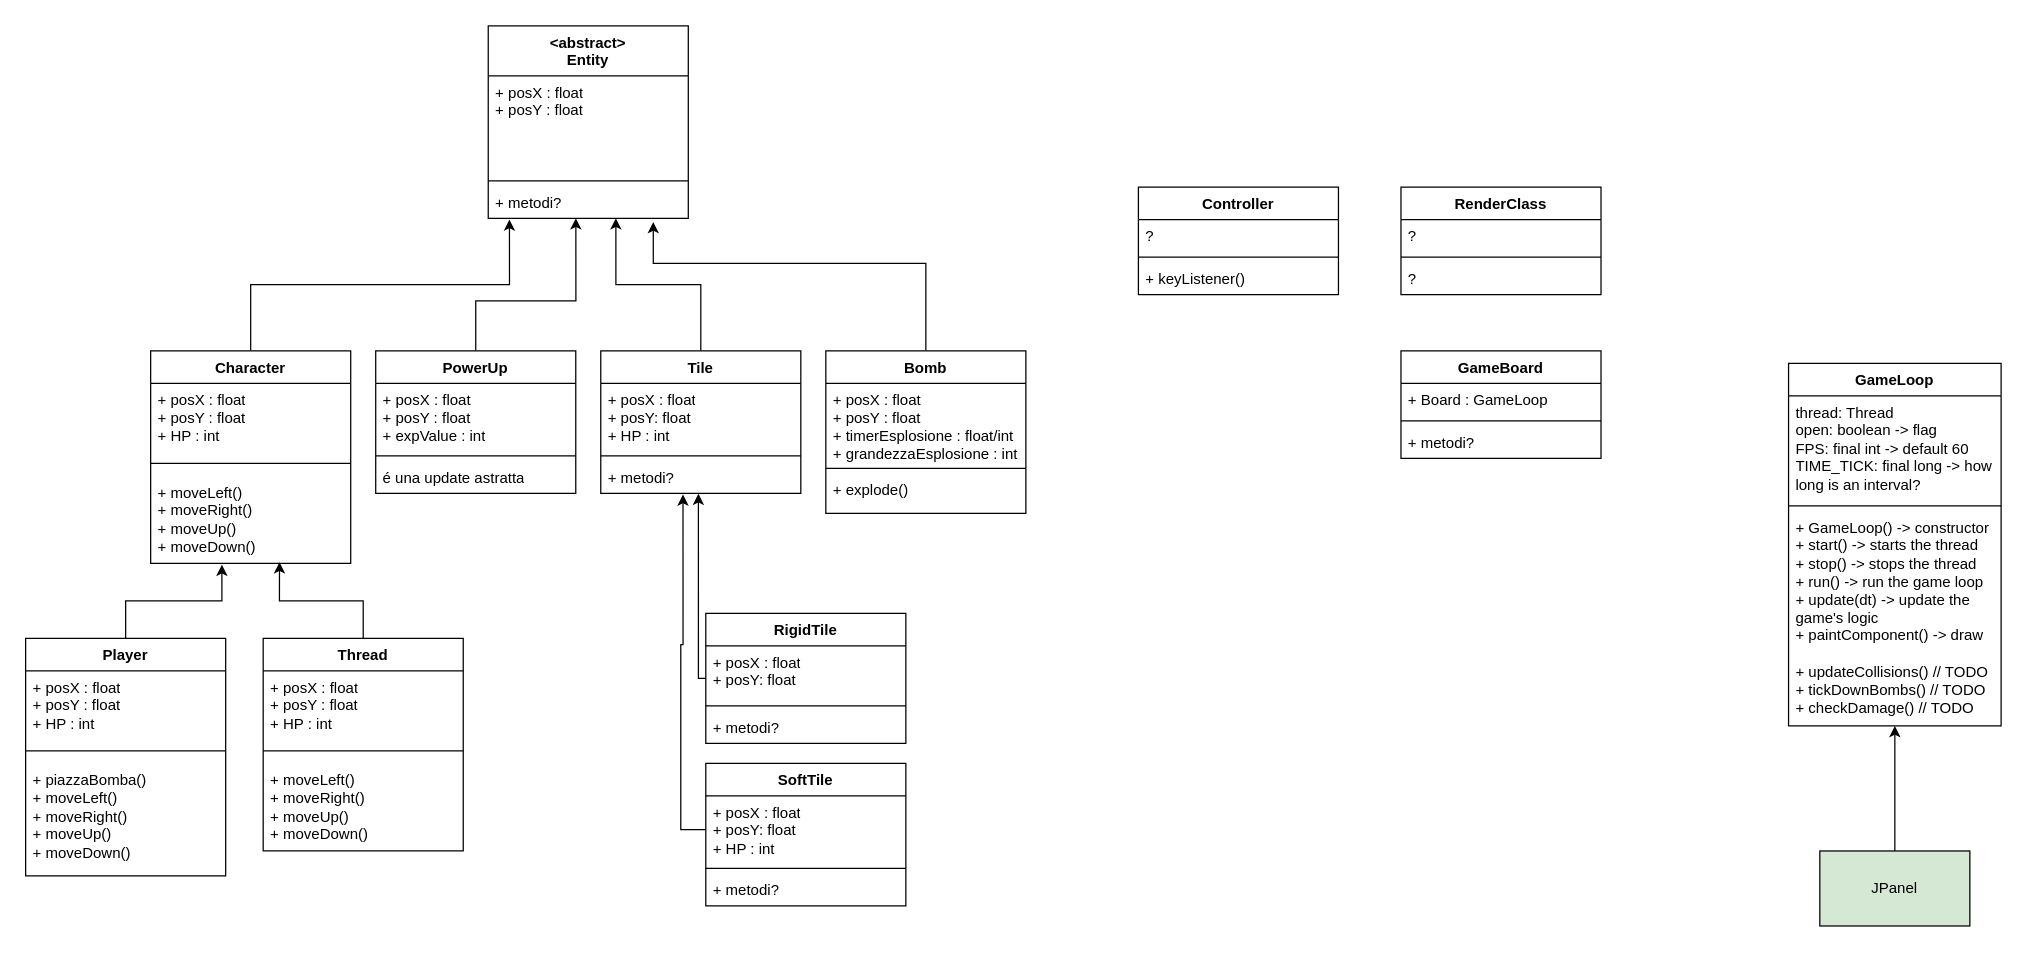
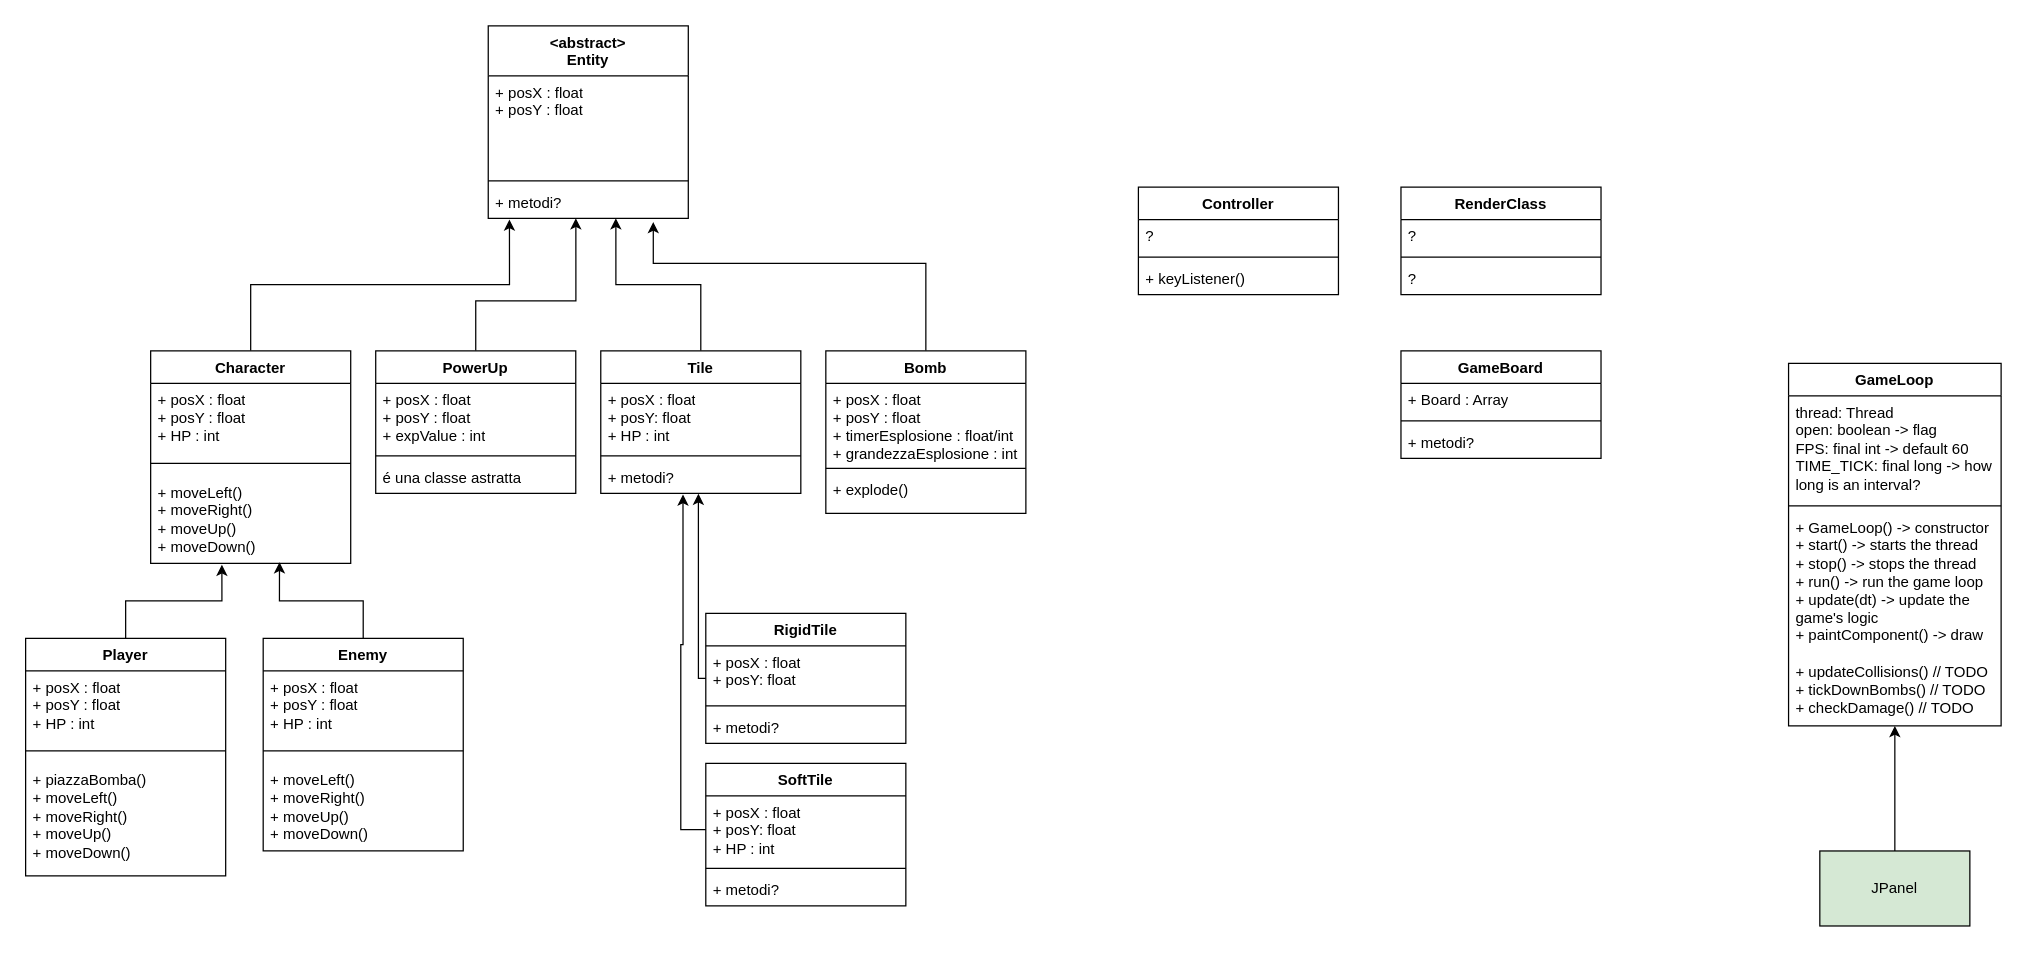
(1476, 401) -> (1463, 401)
(465, 478) -> (464, 478)
(363, 656) -> (363, 656)
